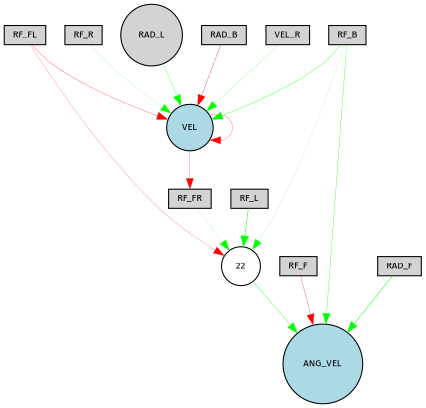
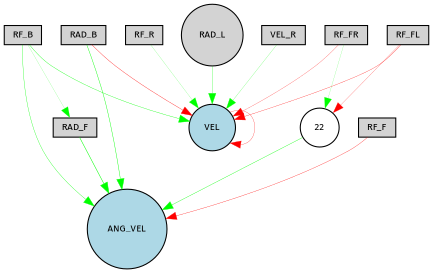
none -> (107, 111)
(307, 146) -> (46, 77)
(190, 165) -> (293, 82)
(249, 199) -> none
